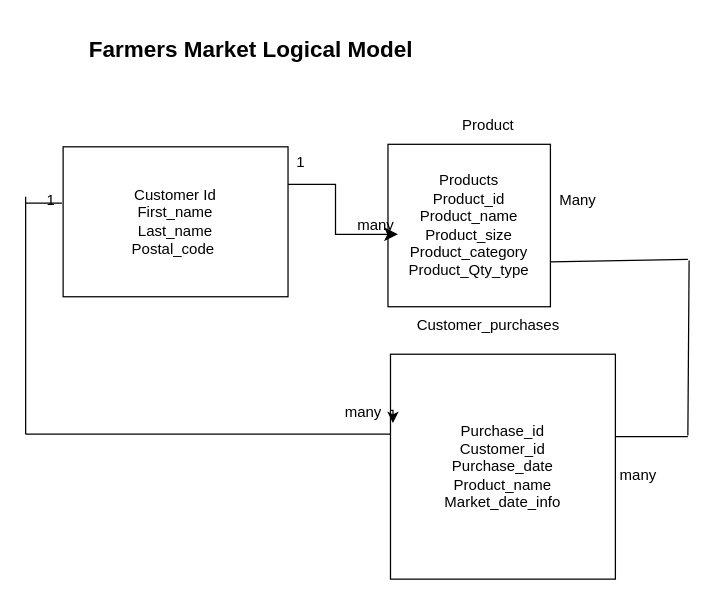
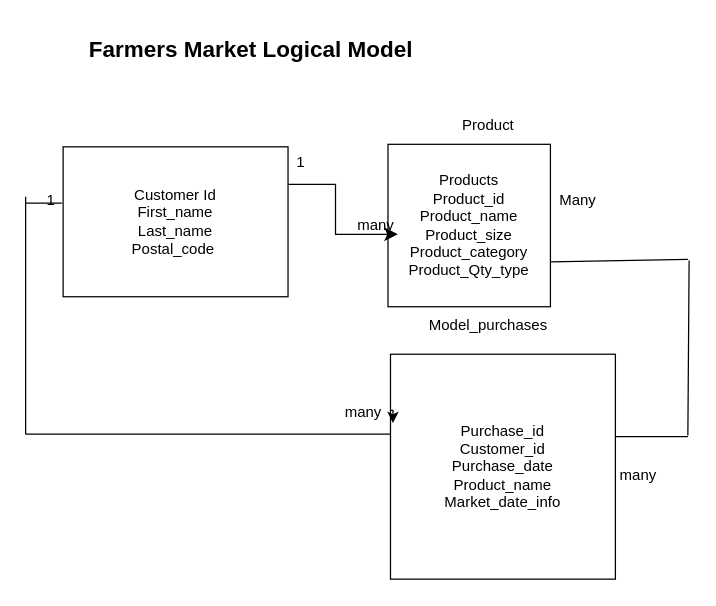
(489, 326) -> (489, 326)
